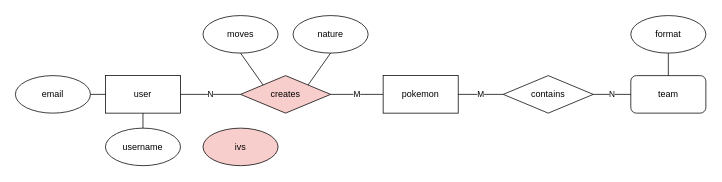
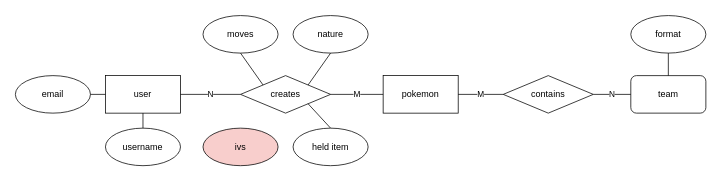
(285, 94) -> (285, 94)
none -> (319, 116)
none -> (330, 147)
